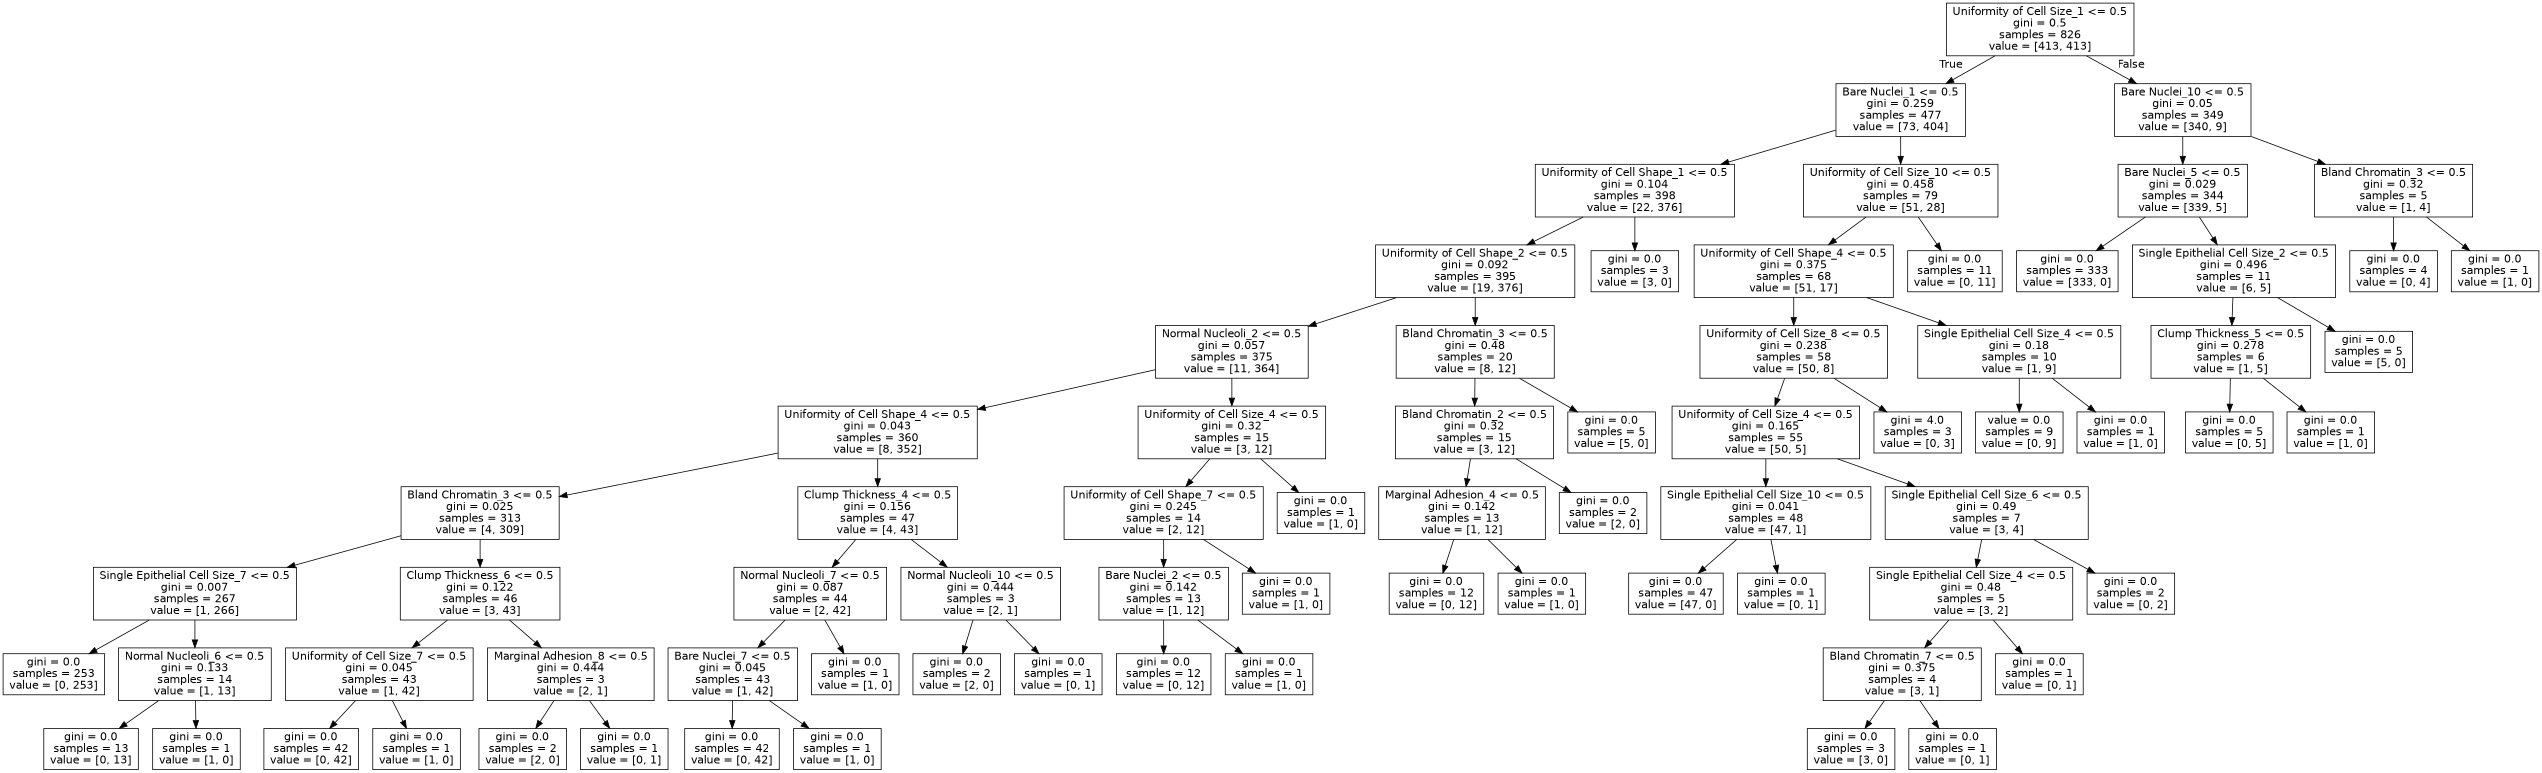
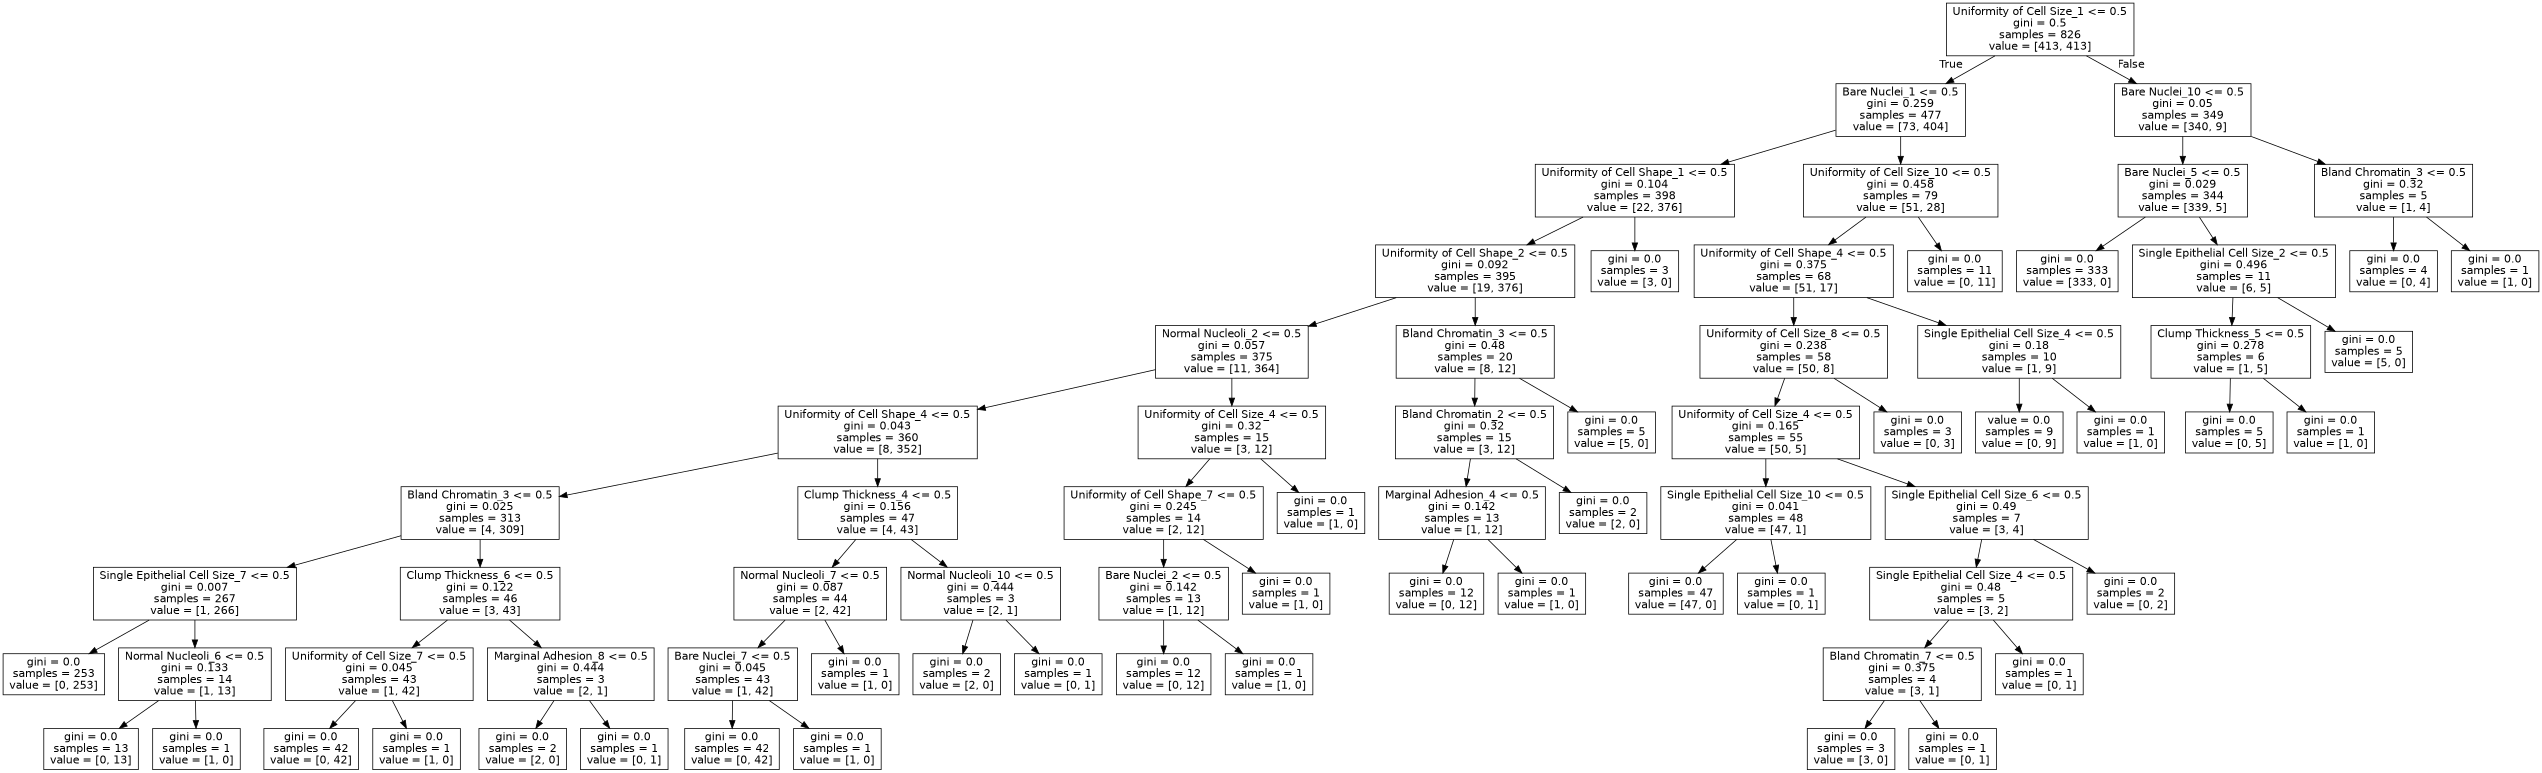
(1918, 432) -> (1918, 432)
